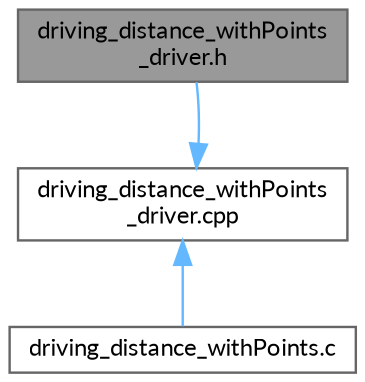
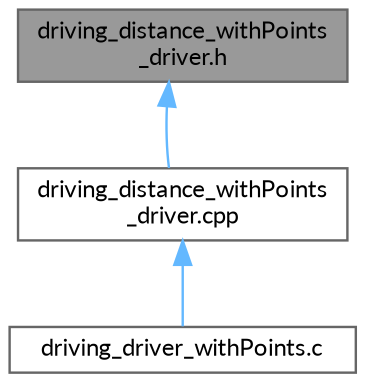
(199, 113) -> (167, 137)
(183, 350) -> (183, 350)
